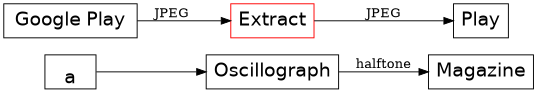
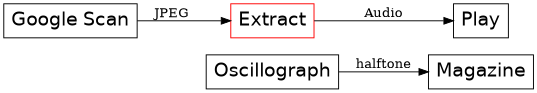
(384, 14) -> (384, 14)
(70, 21) -> (70, 21)
(70, 72) -> none
